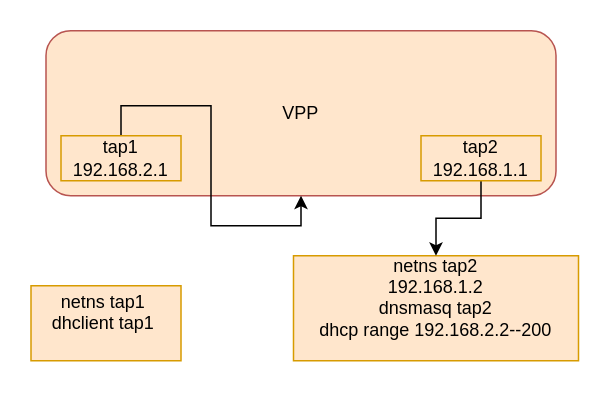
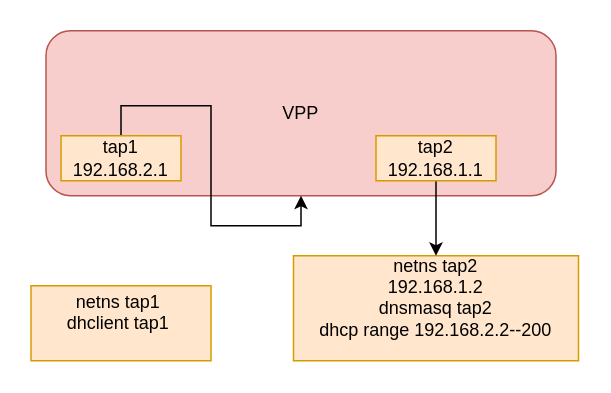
(301, 113) -> (301, 113)
(481, 158) -> (436, 158)
(106, 323) -> (121, 323)
